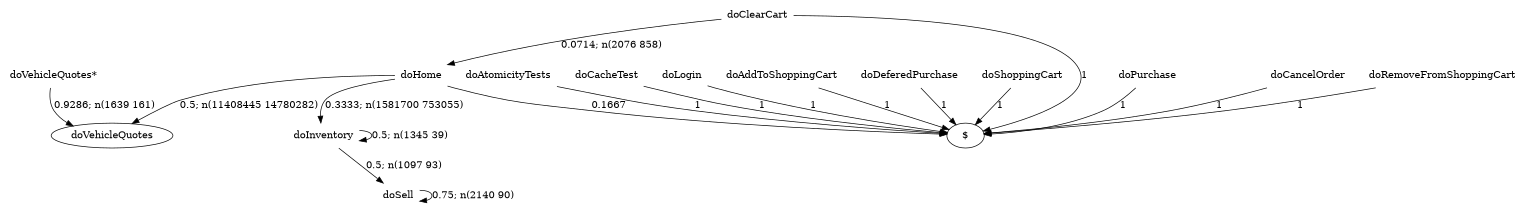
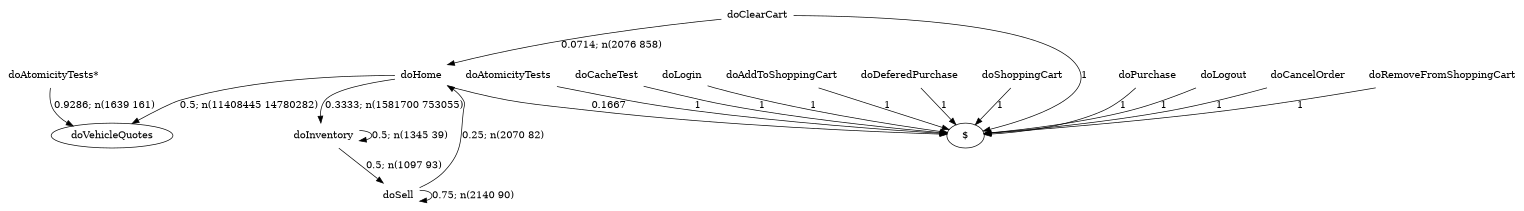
(53, 75) -> (53, 75)
none -> (1224, 75)
none -> (459, 145)
